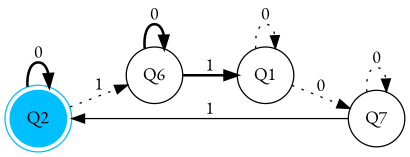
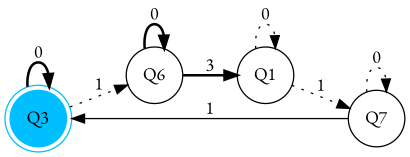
(210, 66) -> (210, 66)
(321, 86) -> (321, 86)
(38, 119) -> (38, 119)
